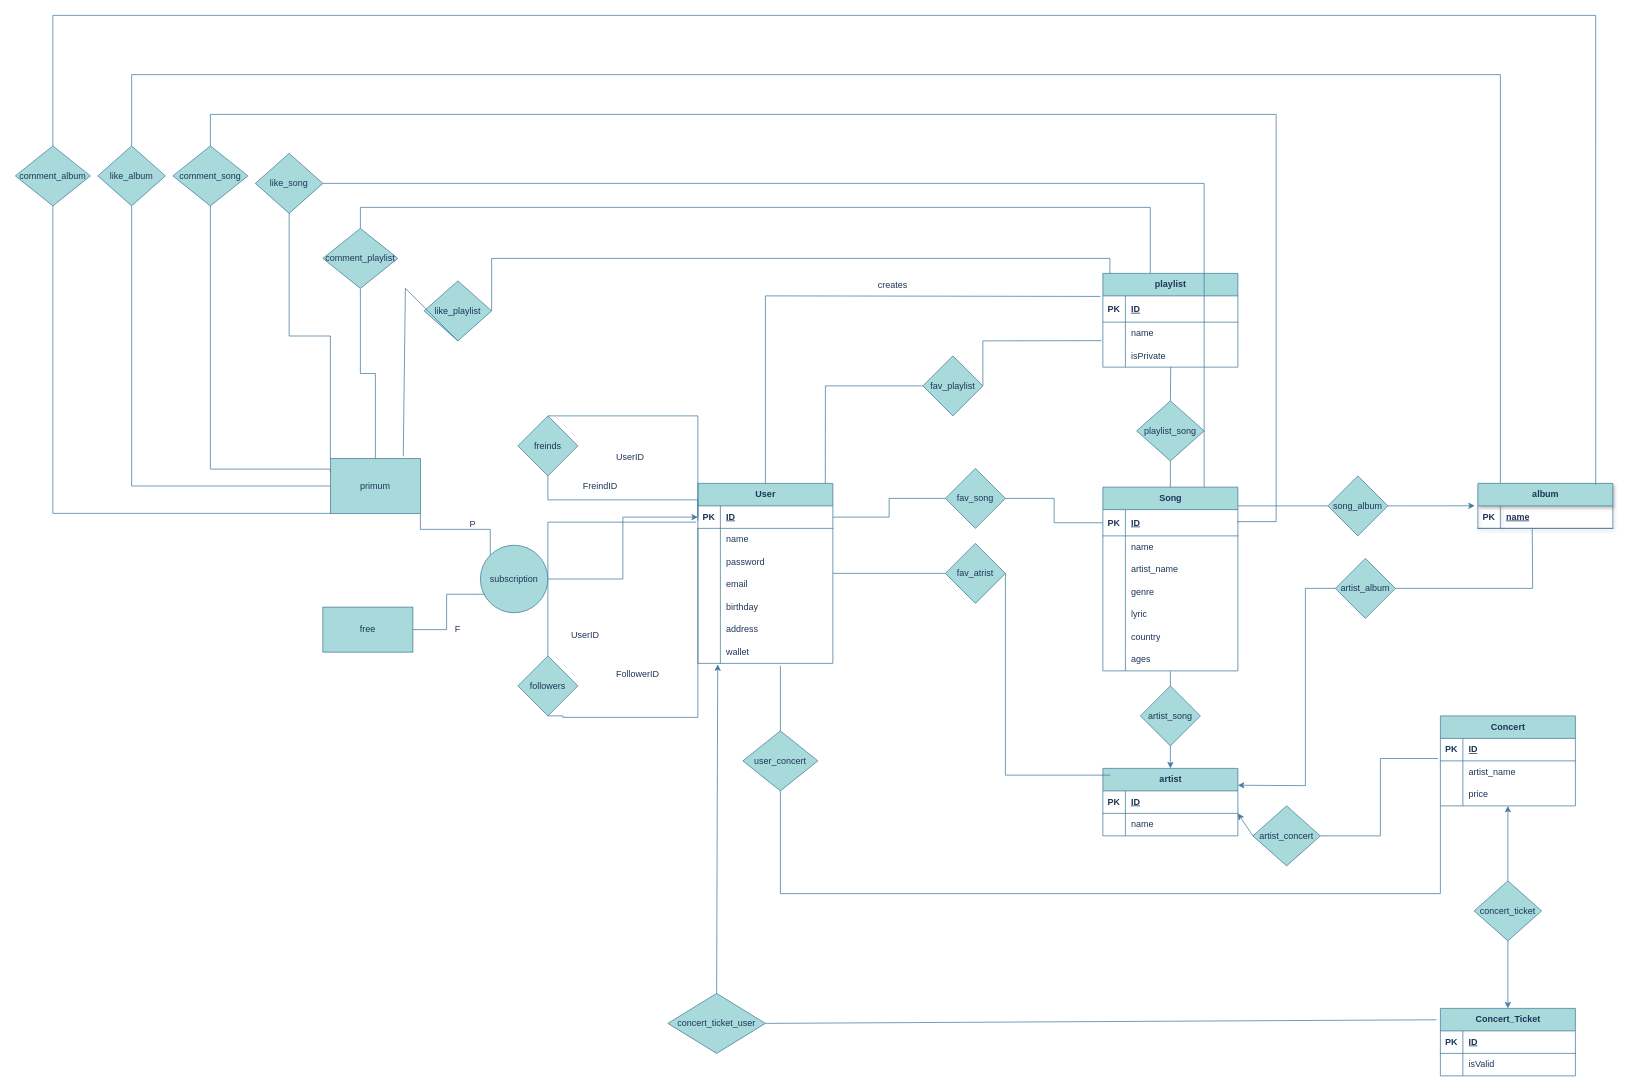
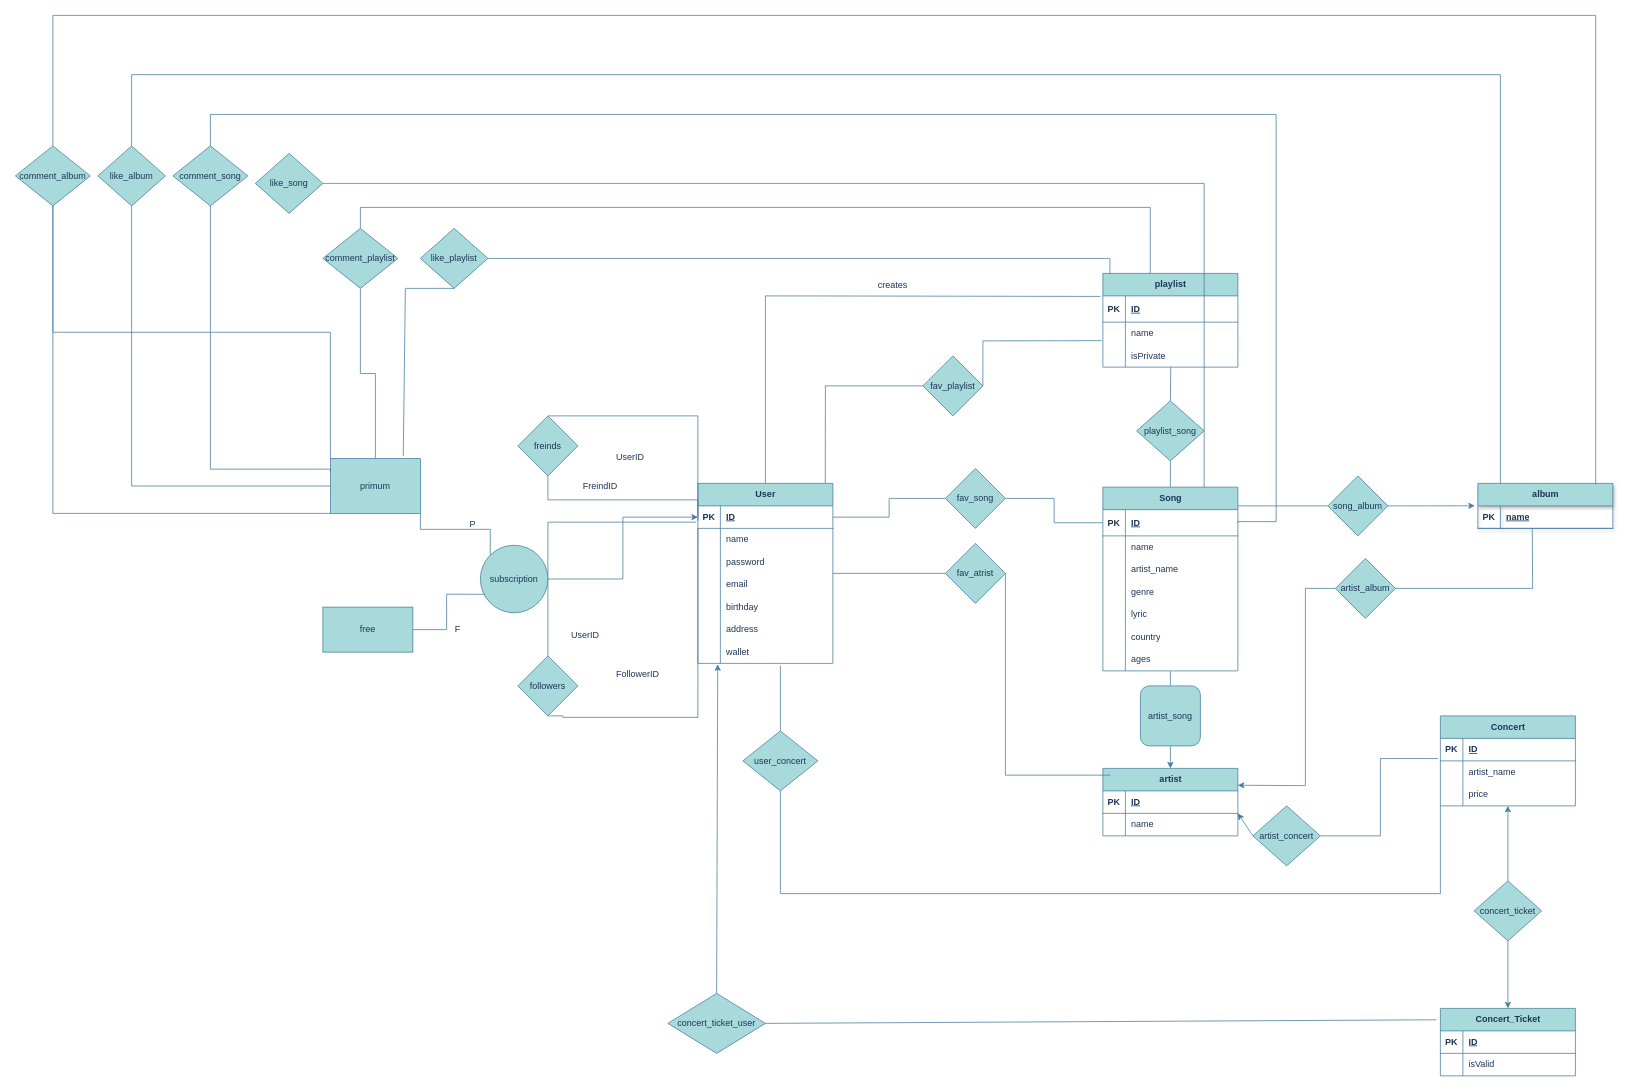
(289, 297) -> (195, 332)
(458, 311) -> (454, 258)
(1170, 716) -> (1170, 716)
